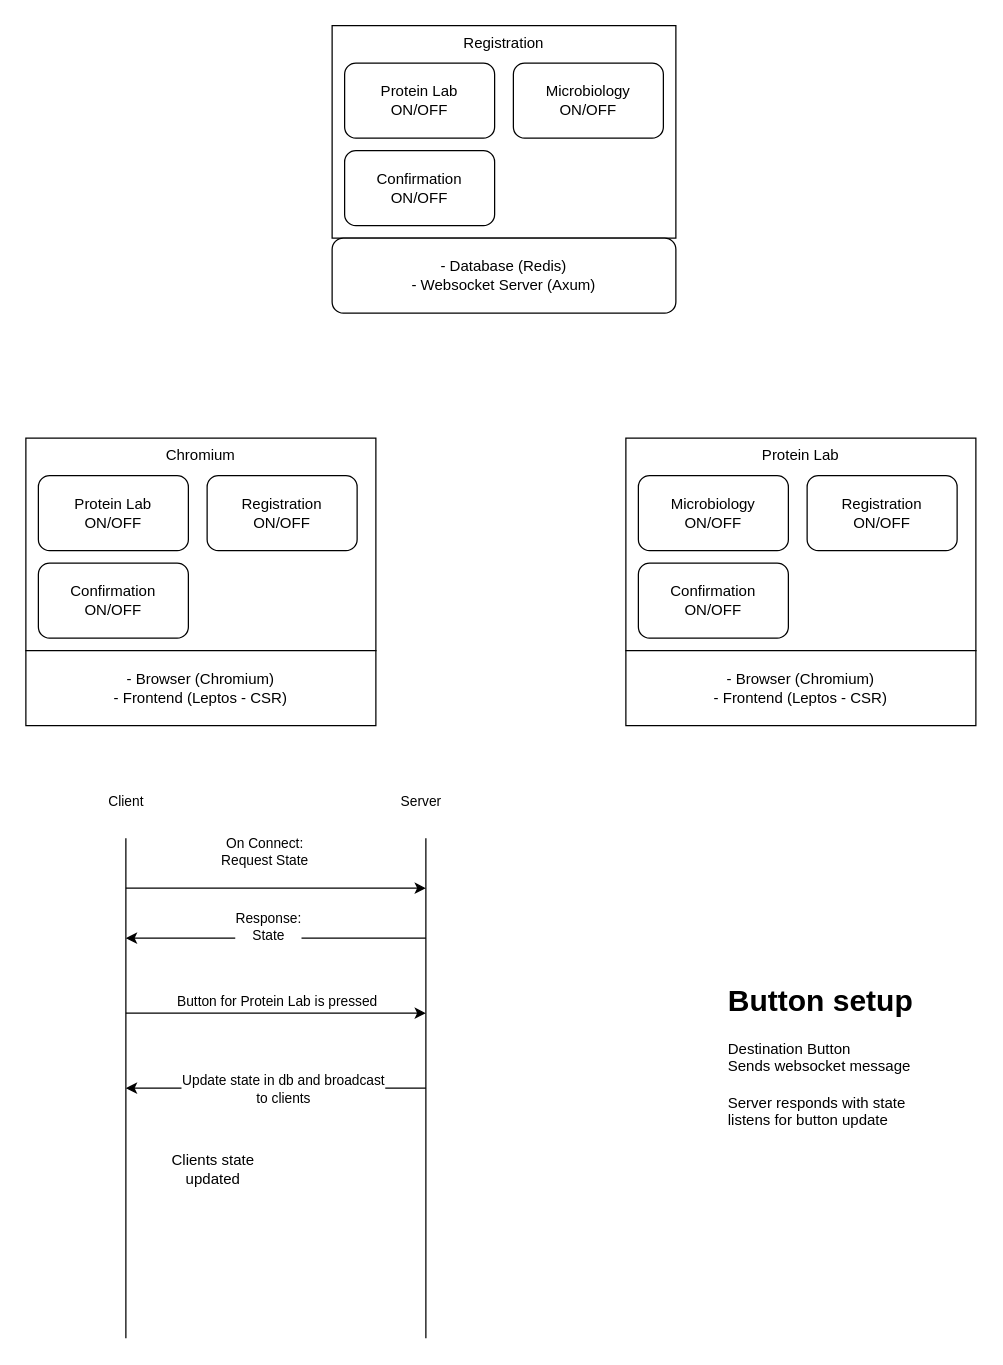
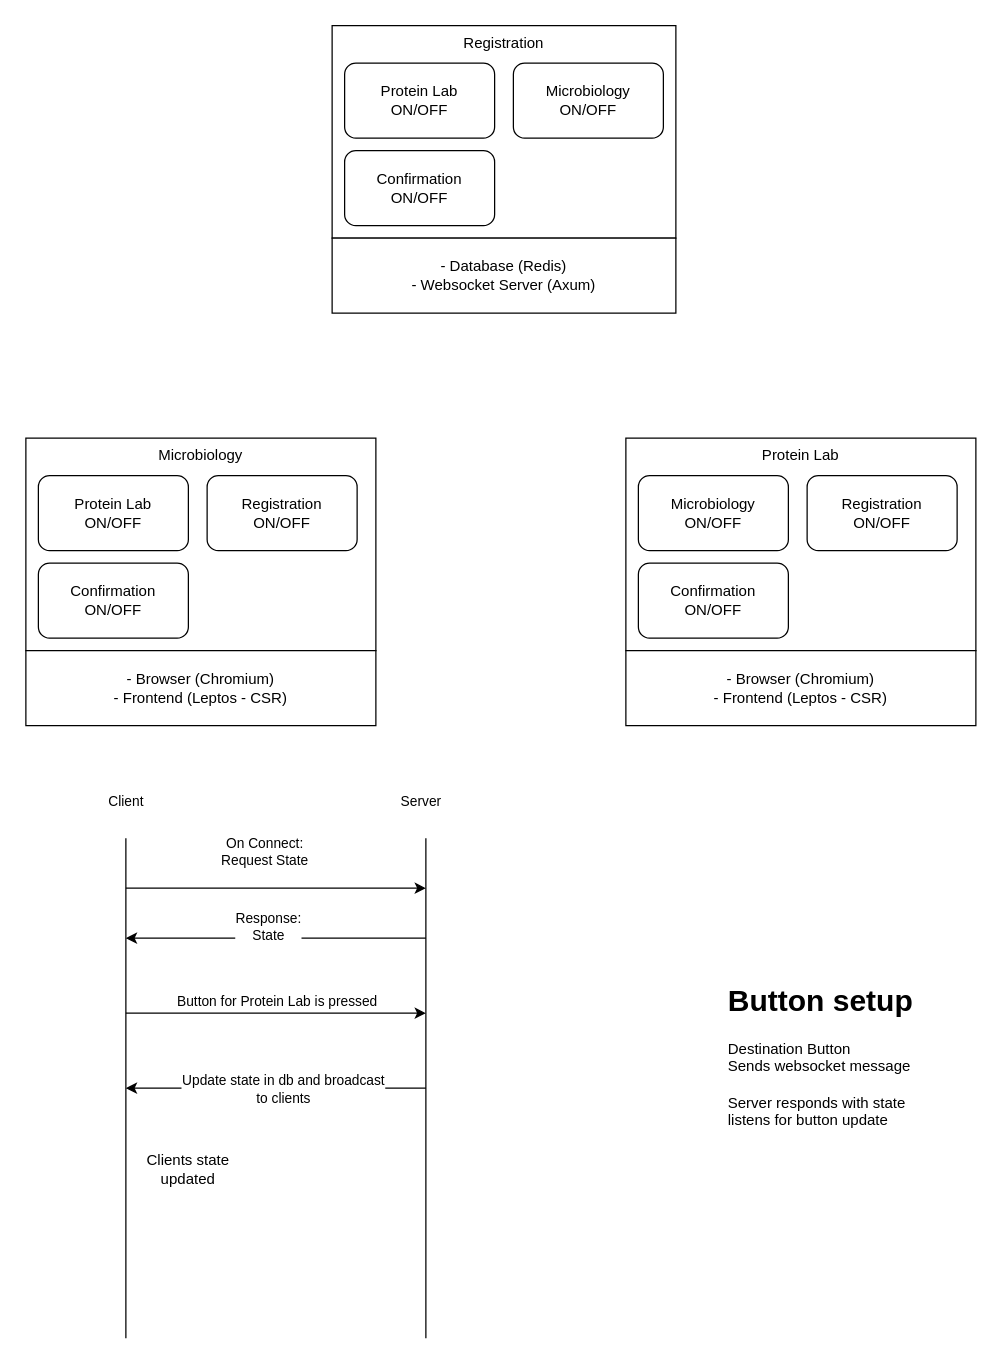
(504, 276) -> (504, 276)
(201, 456) -> (201, 456)
(213, 1169) -> (188, 1169)
